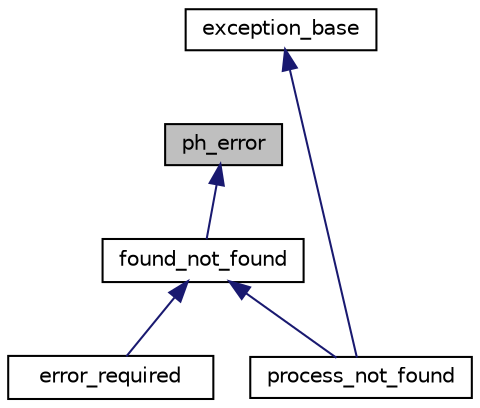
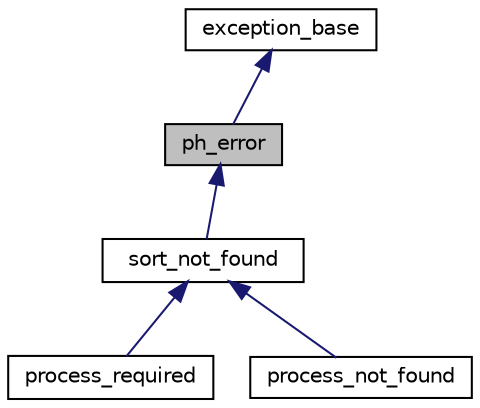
(323, 214) -> (247, 97)
(203, 261) -> (203, 261)
(111, 377) -> (111, 377)
